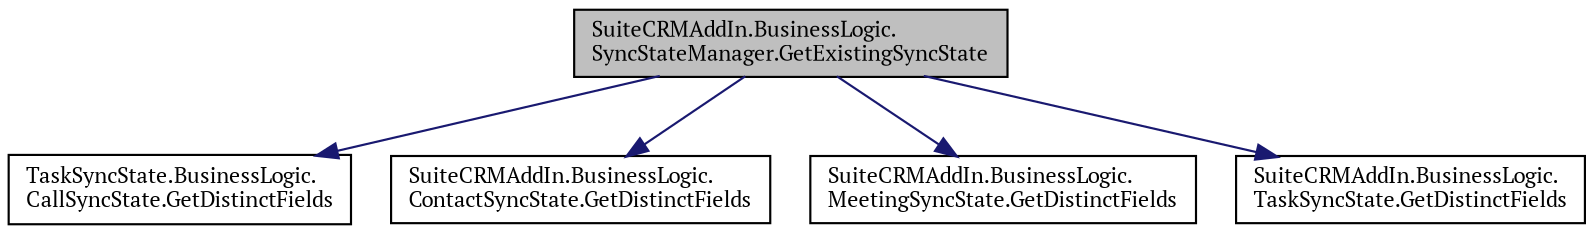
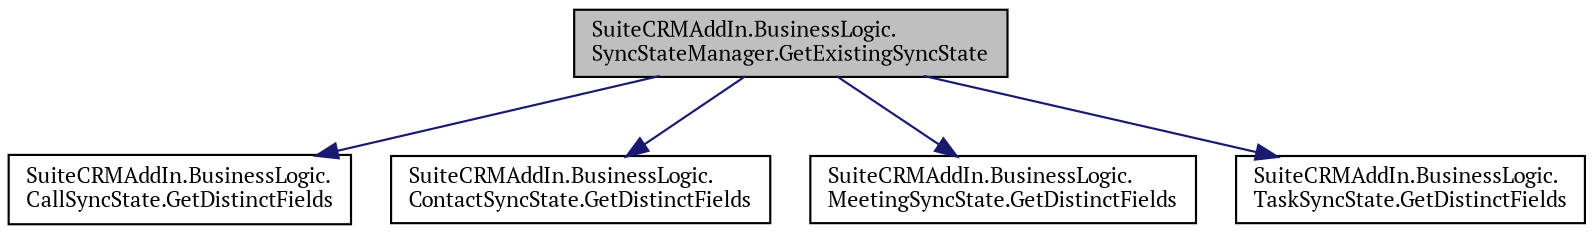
(180, 190) -> (180, 190)
